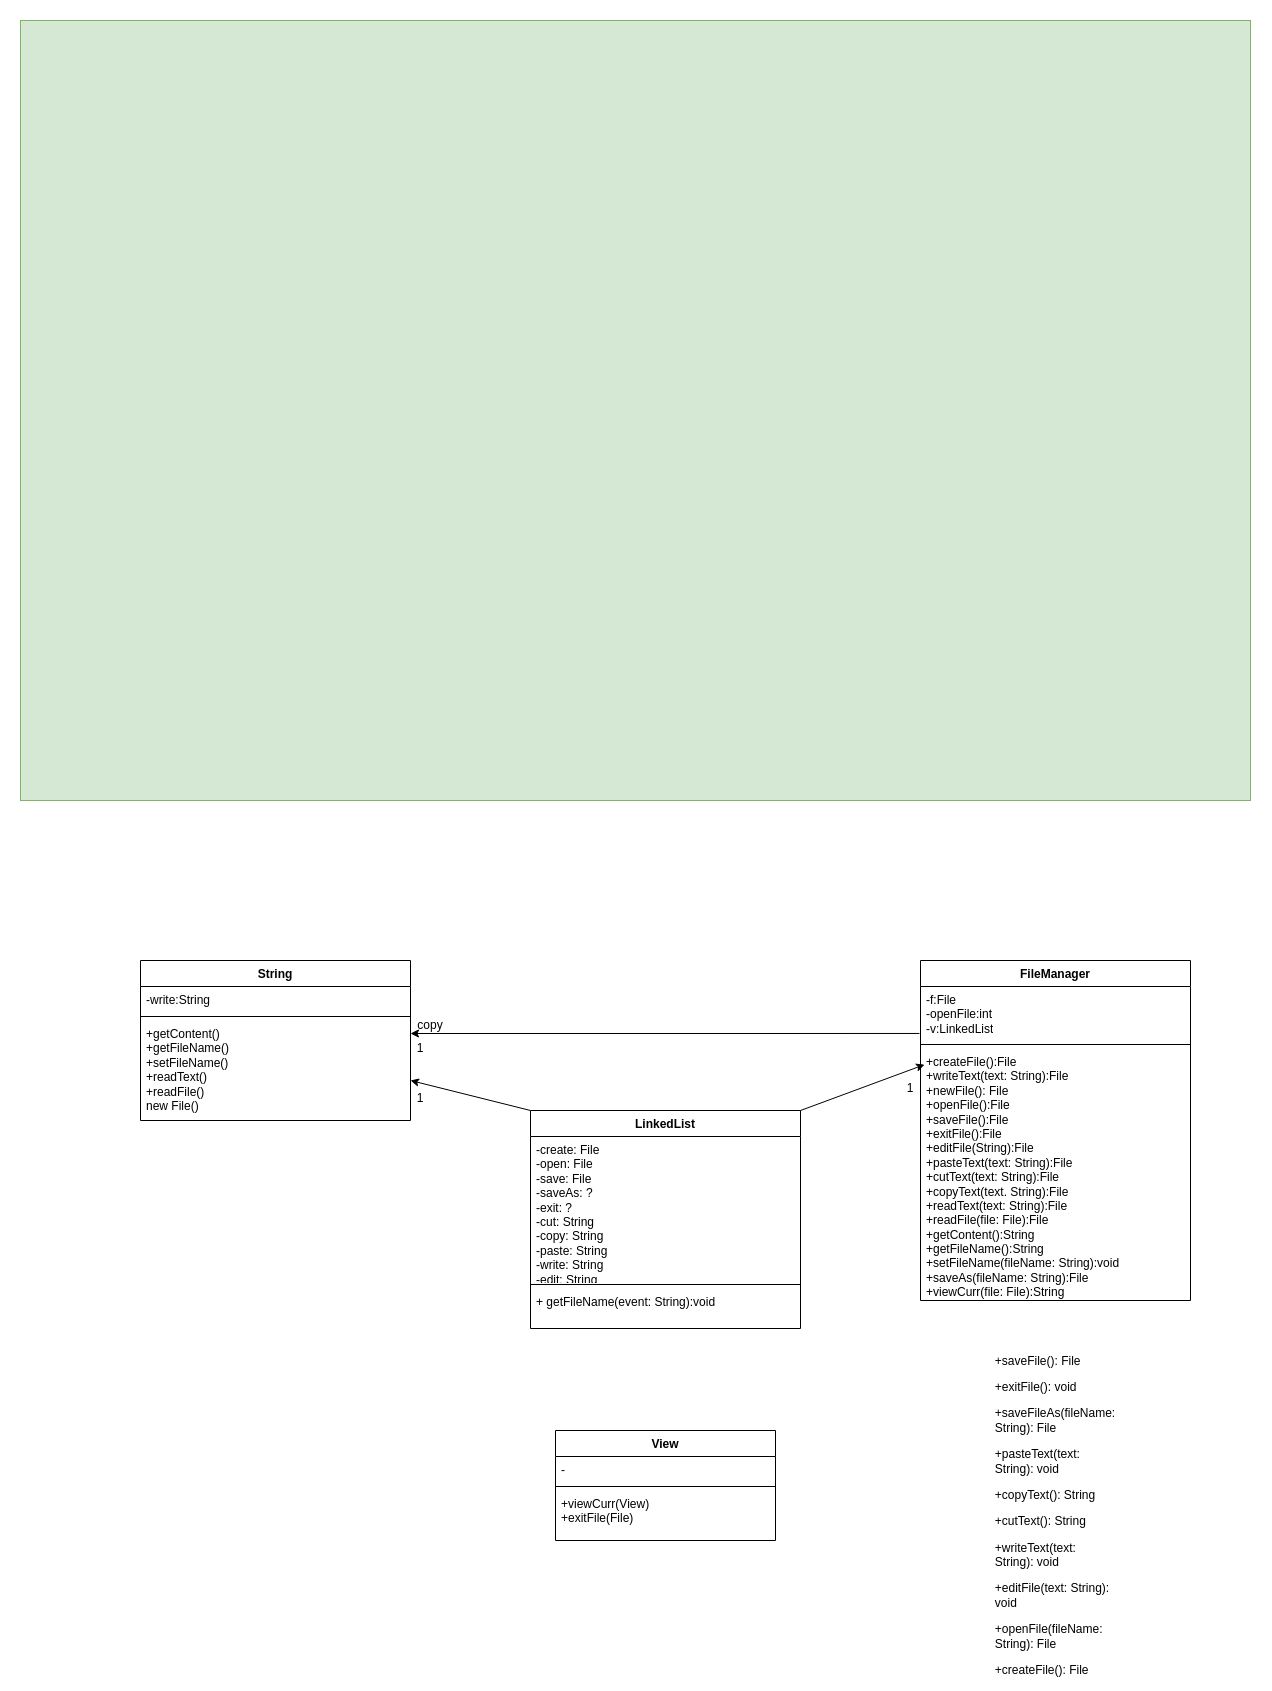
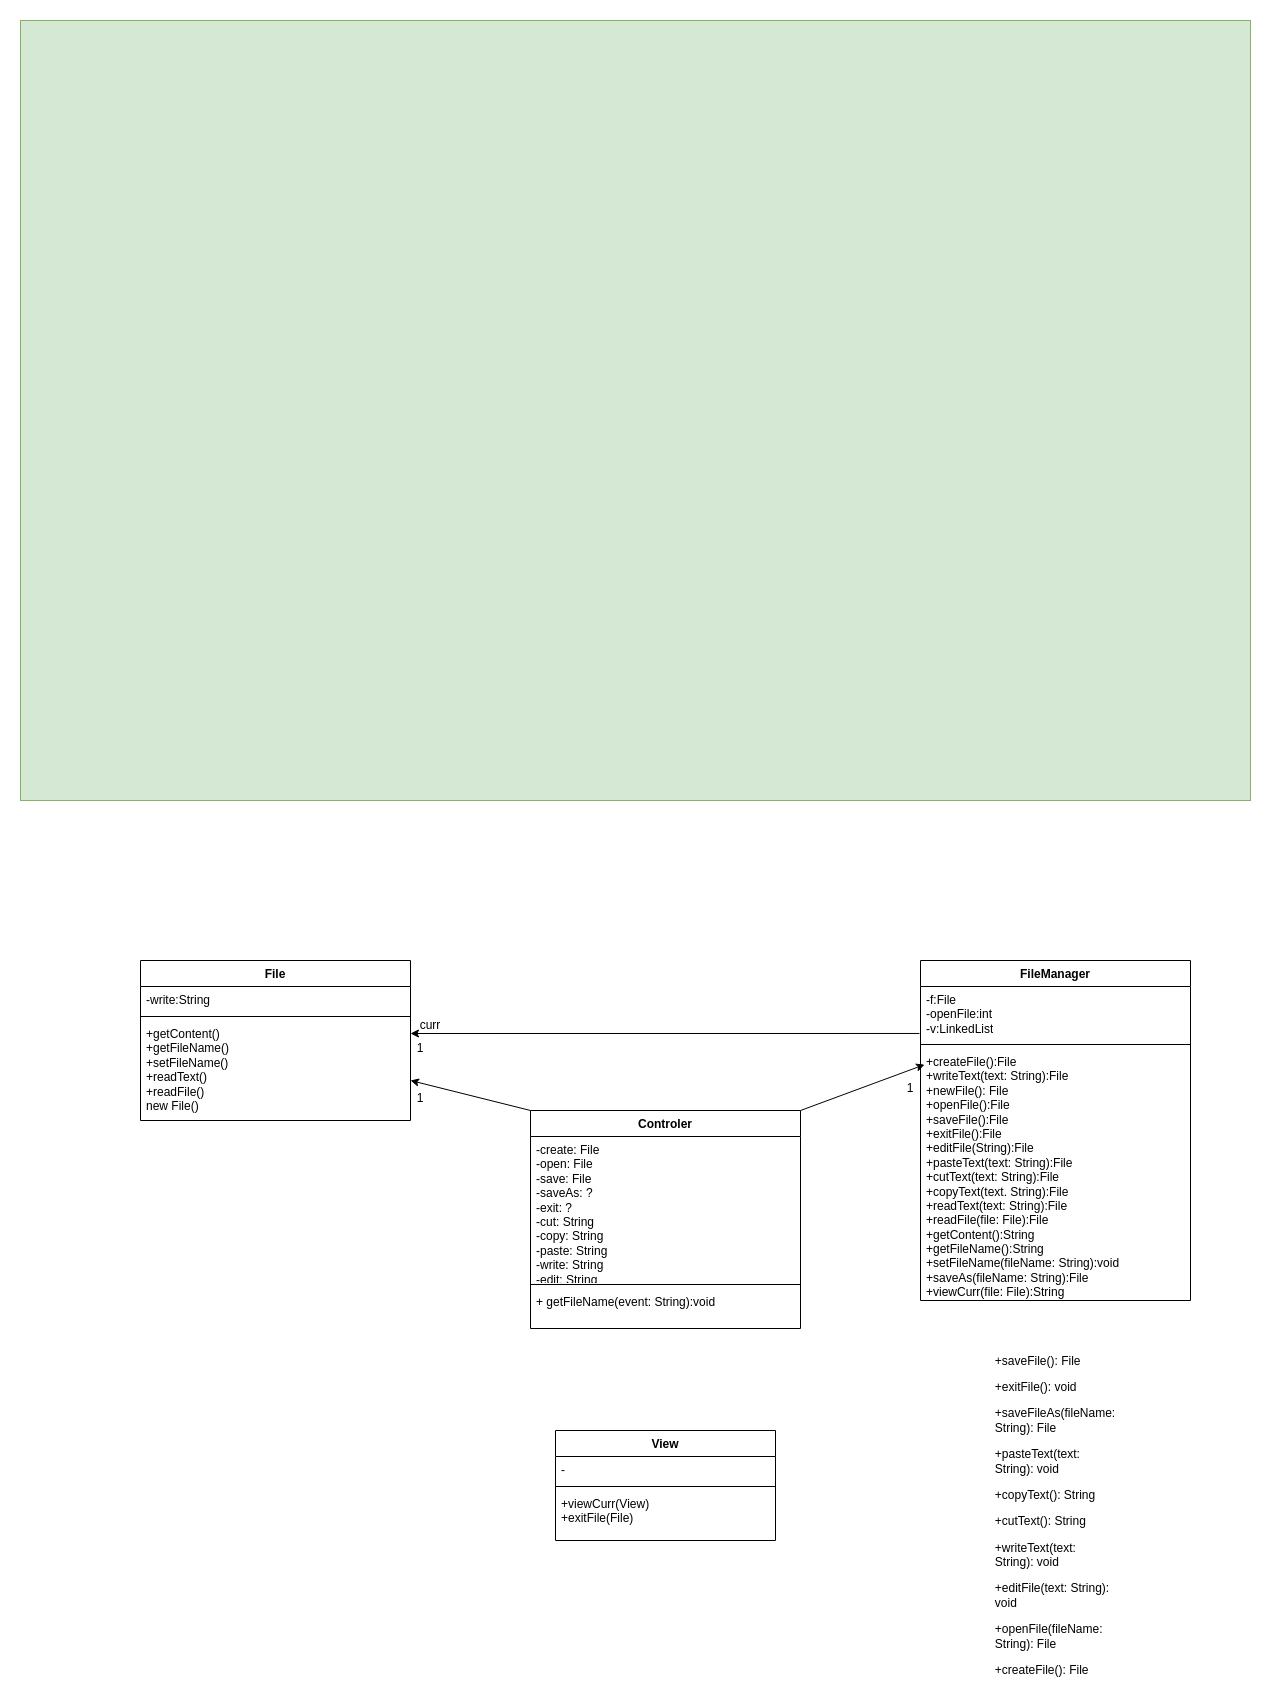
(276, 975) -> (276, 975)
(431, 1026) -> (431, 1026)
(666, 1125) -> (666, 1125)
